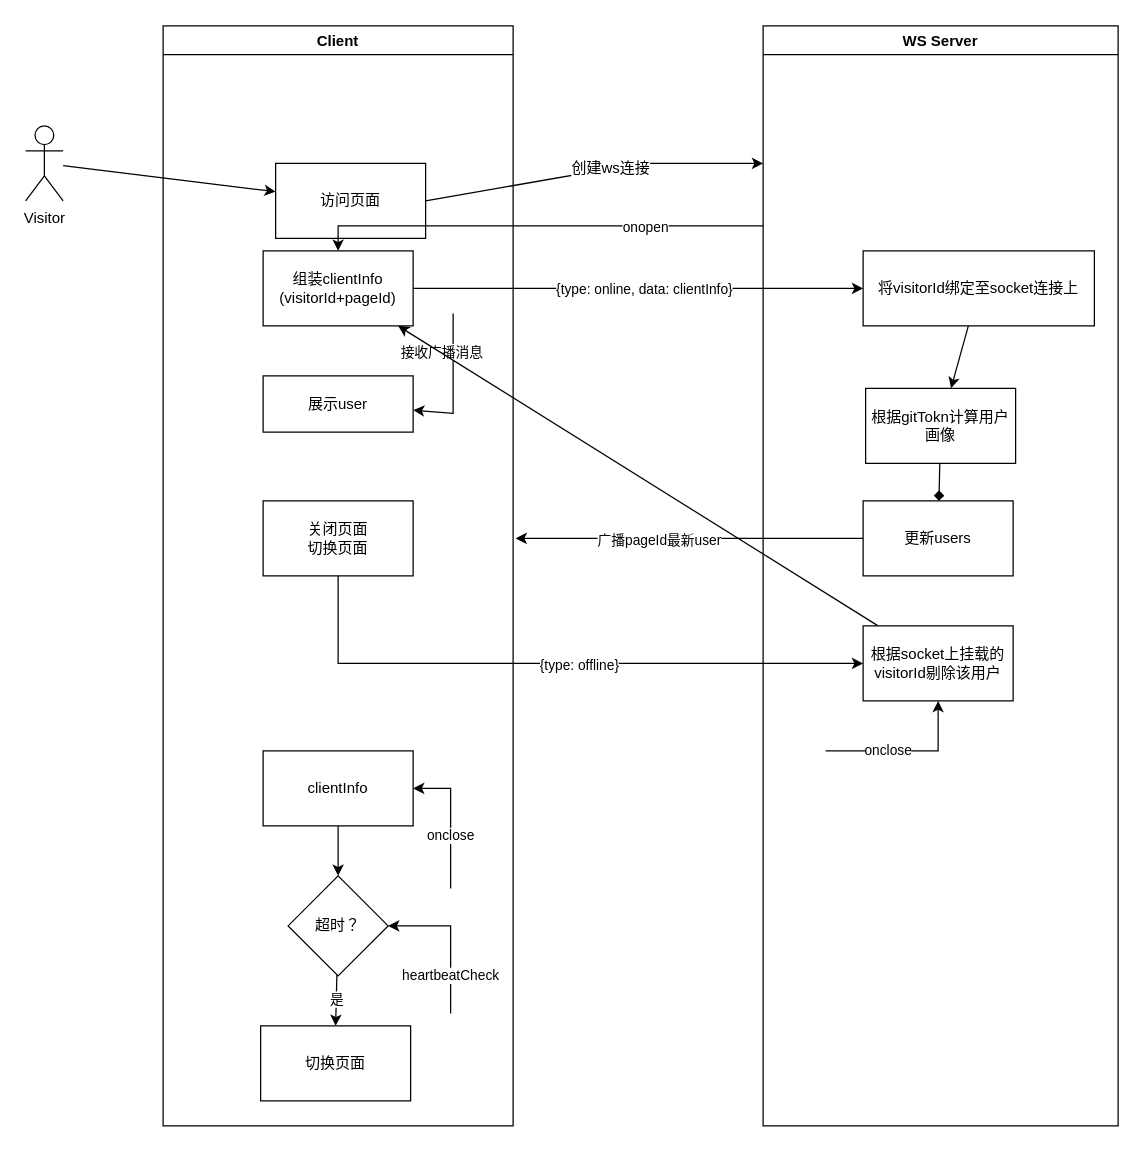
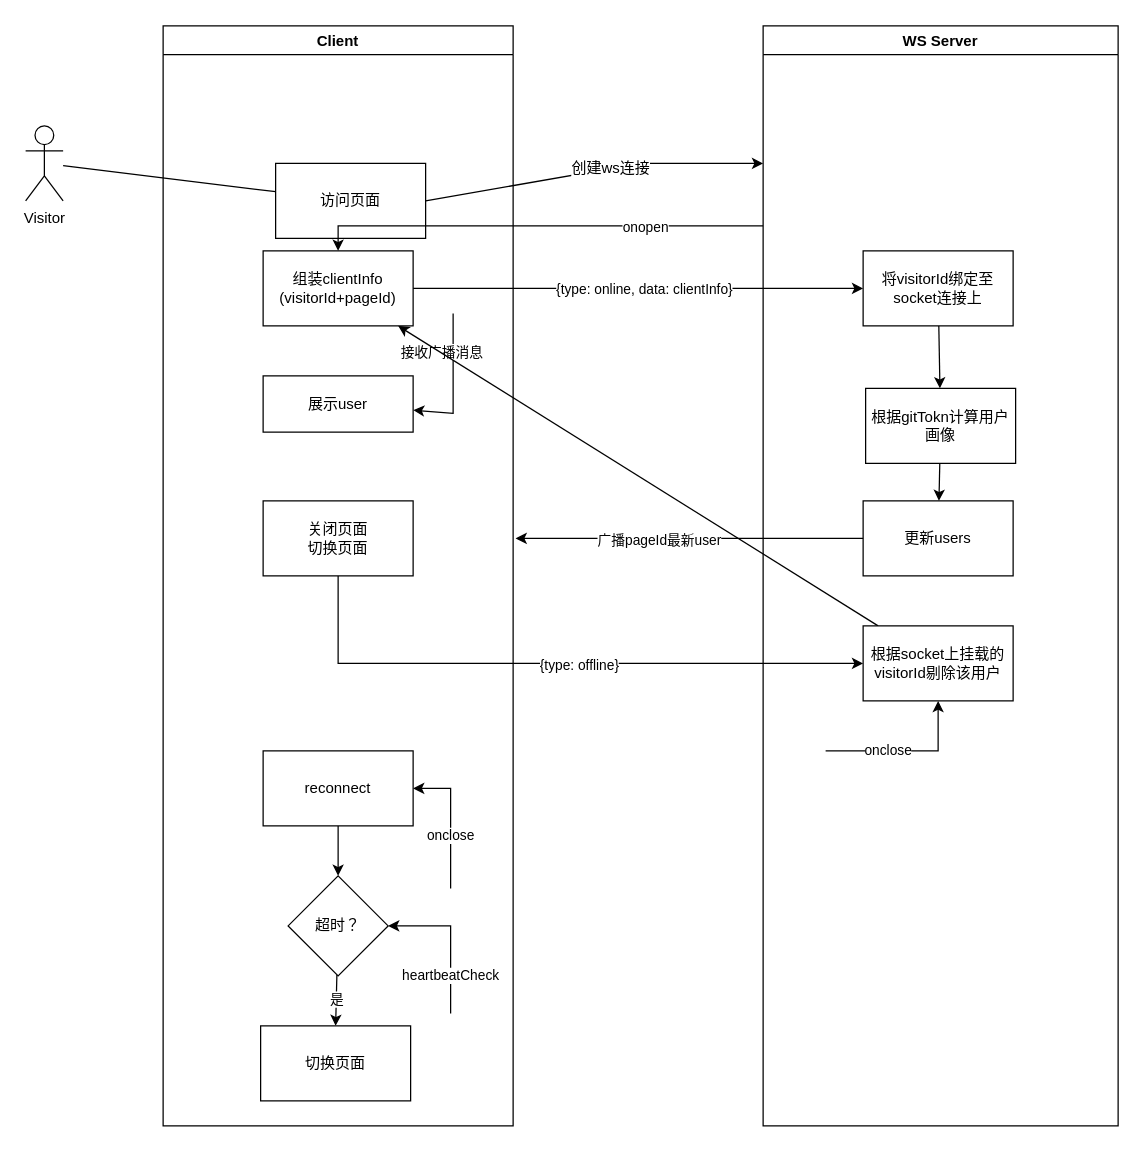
(266, 190) -> (269, 191)
(979, 288) -> (938, 288)
(939, 490) -> (939, 491)
(338, 788) -> (338, 788)
